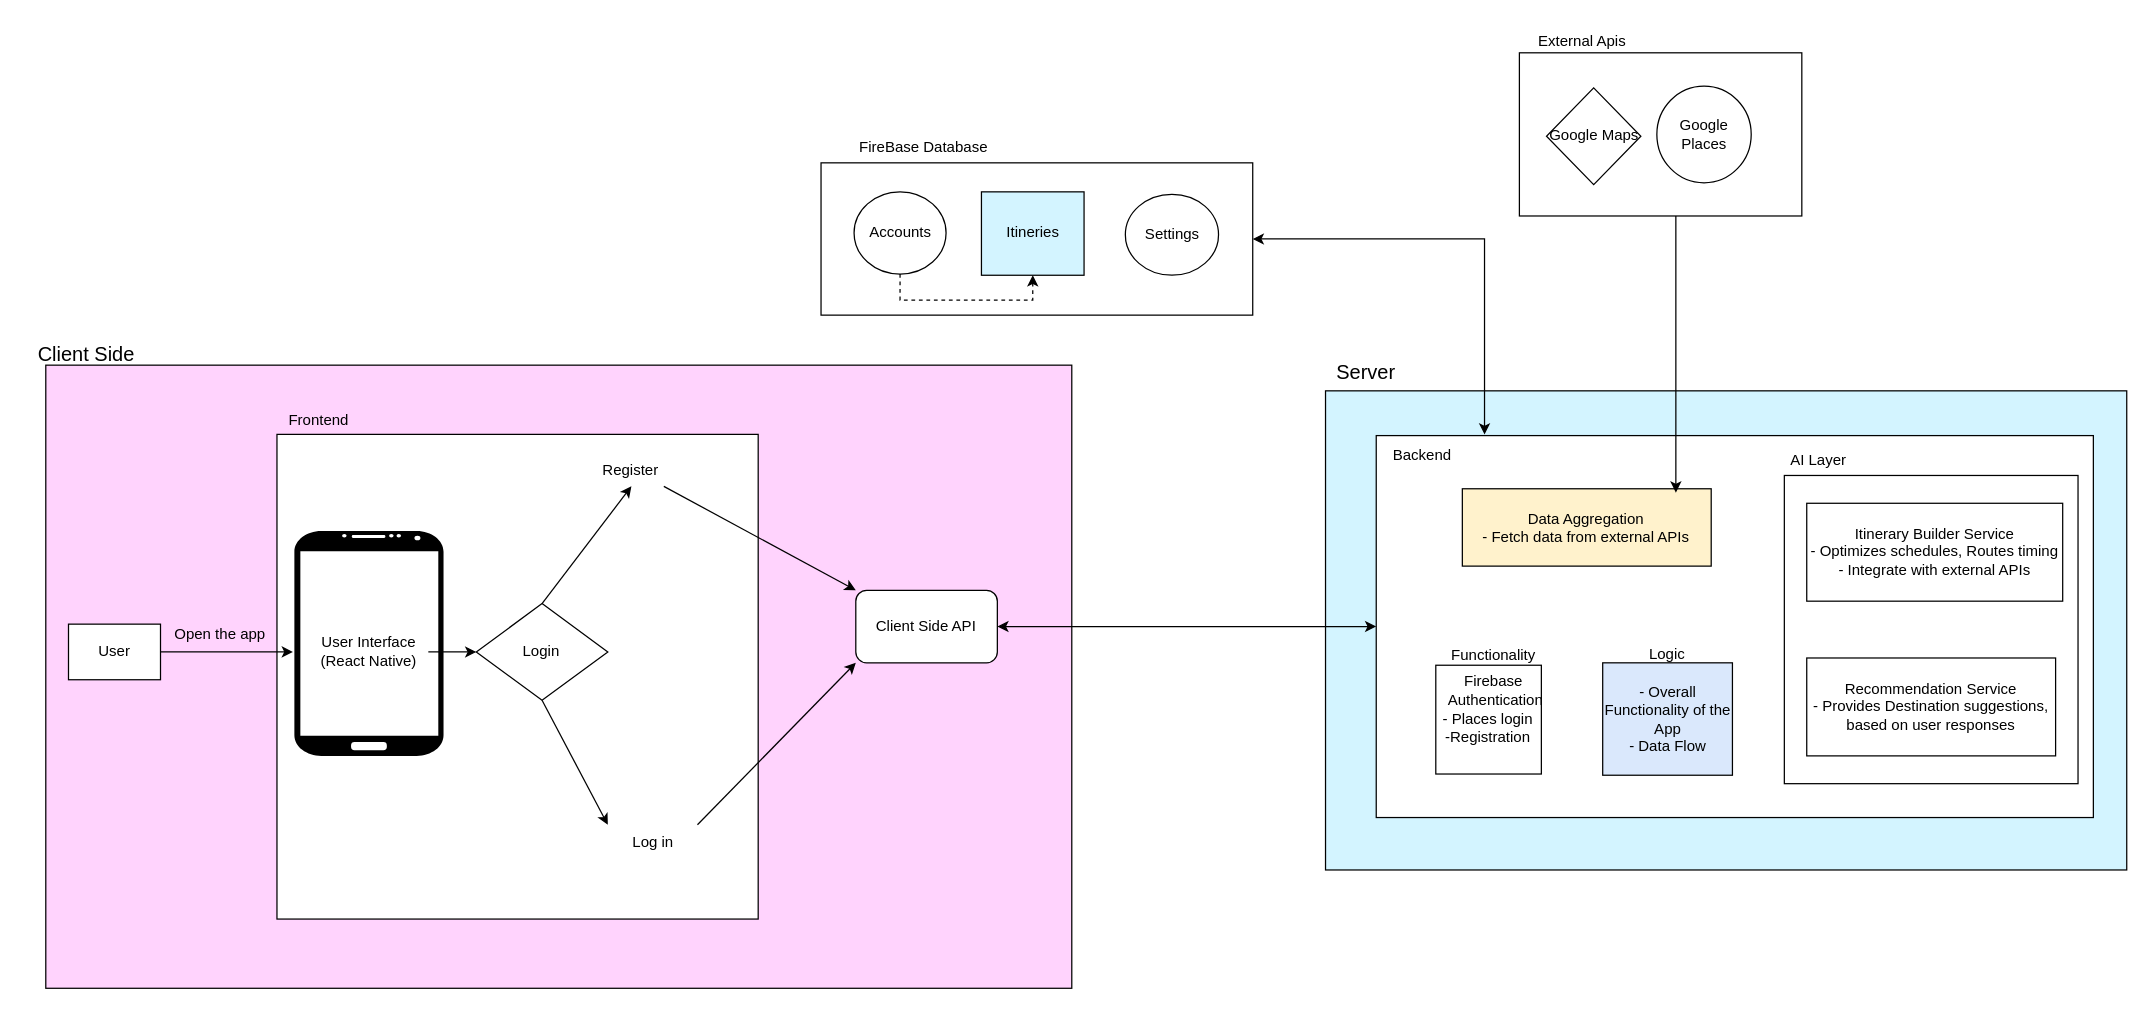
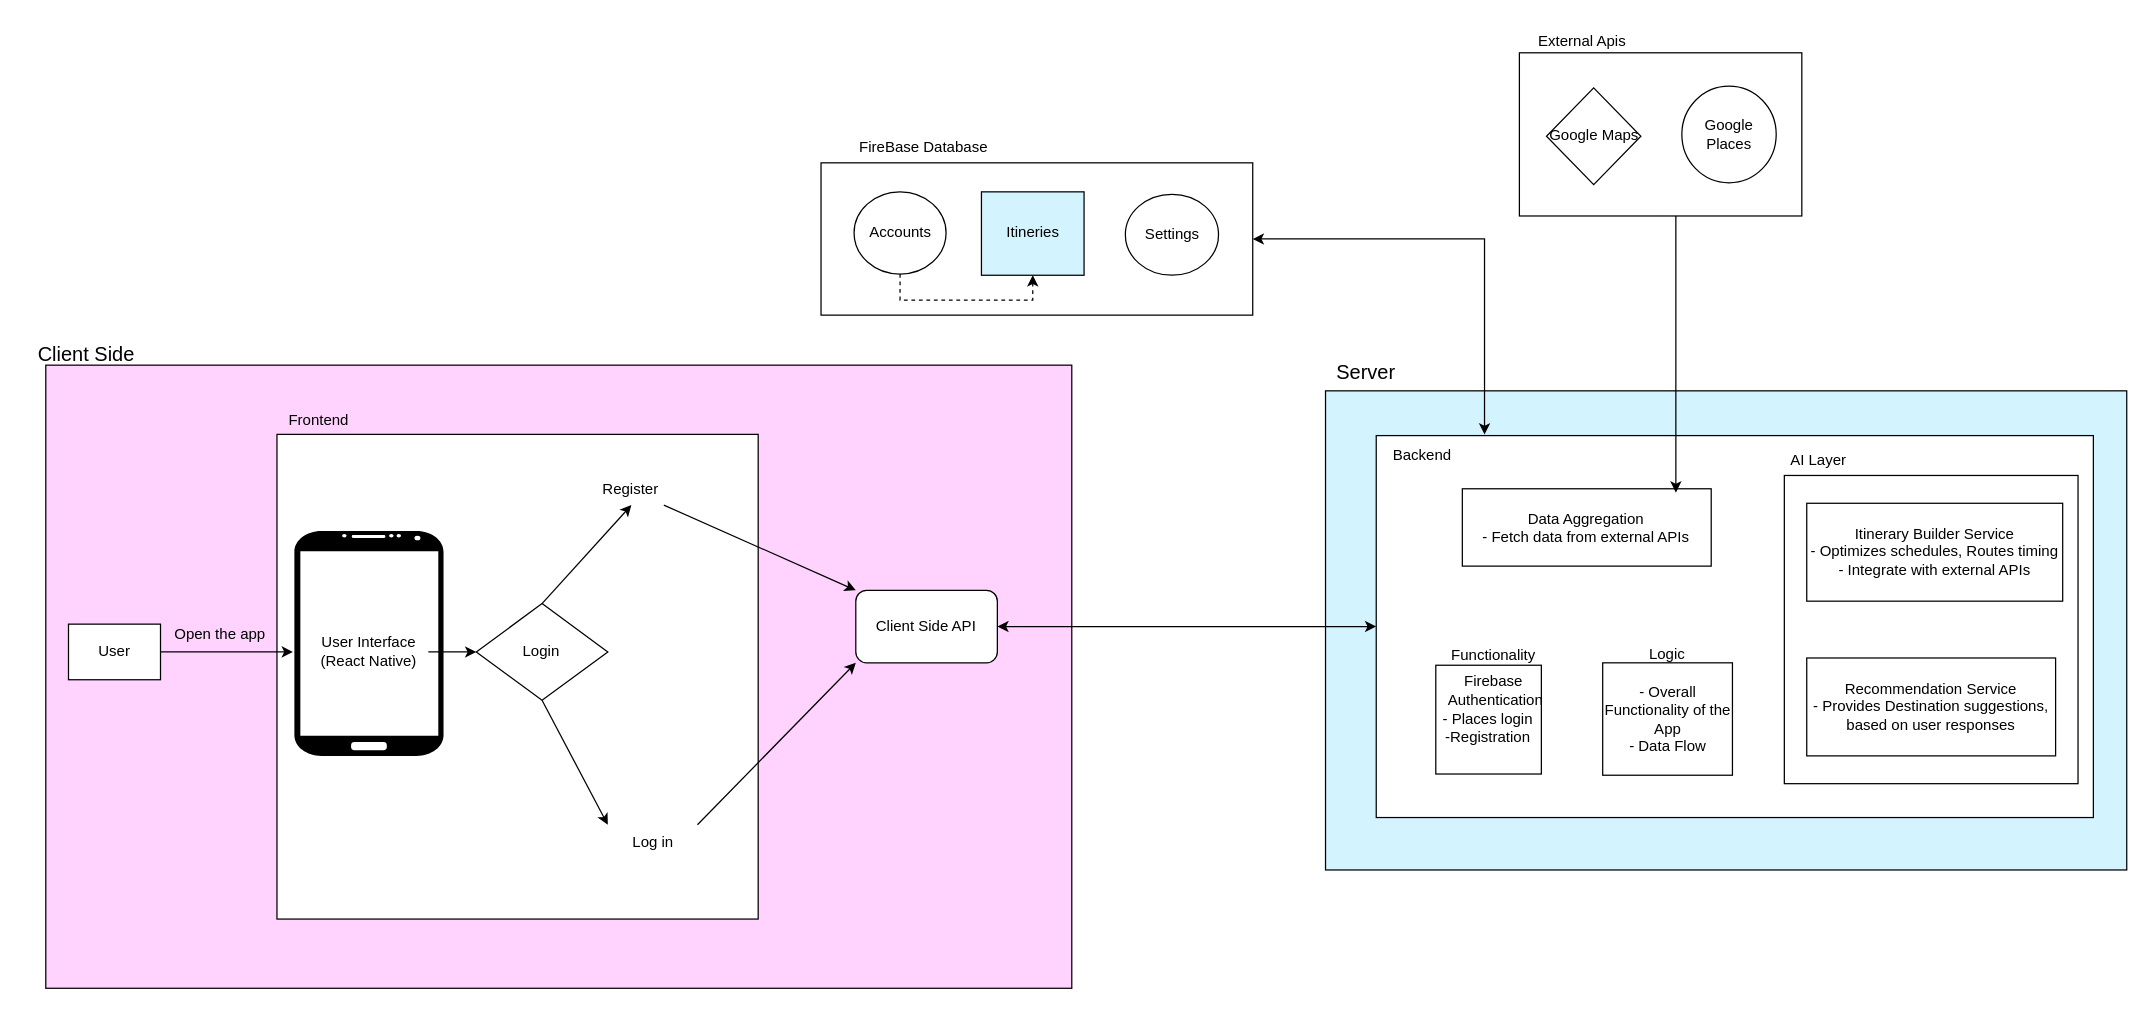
(1704, 134) -> (1729, 134)
(631, 471) -> (631, 490)
(1587, 528) -> (1587, 528)
(1668, 719) -> (1668, 719)
